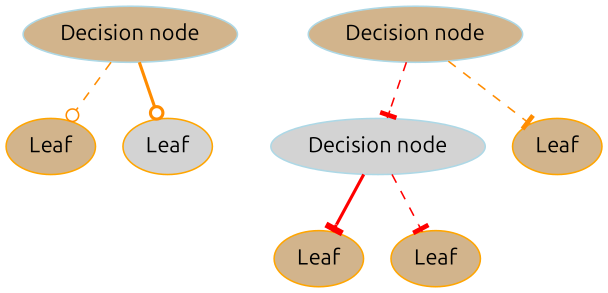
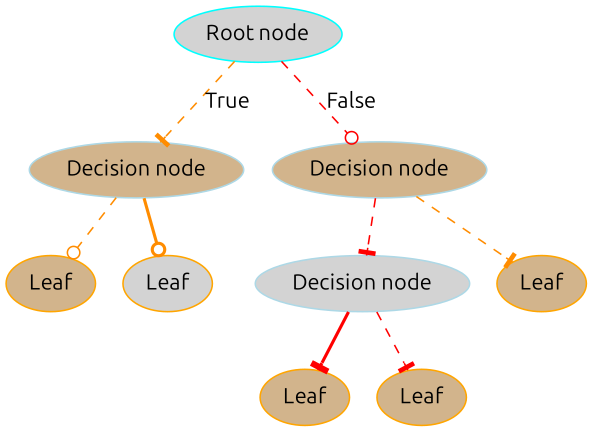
none -> (258, 34)
